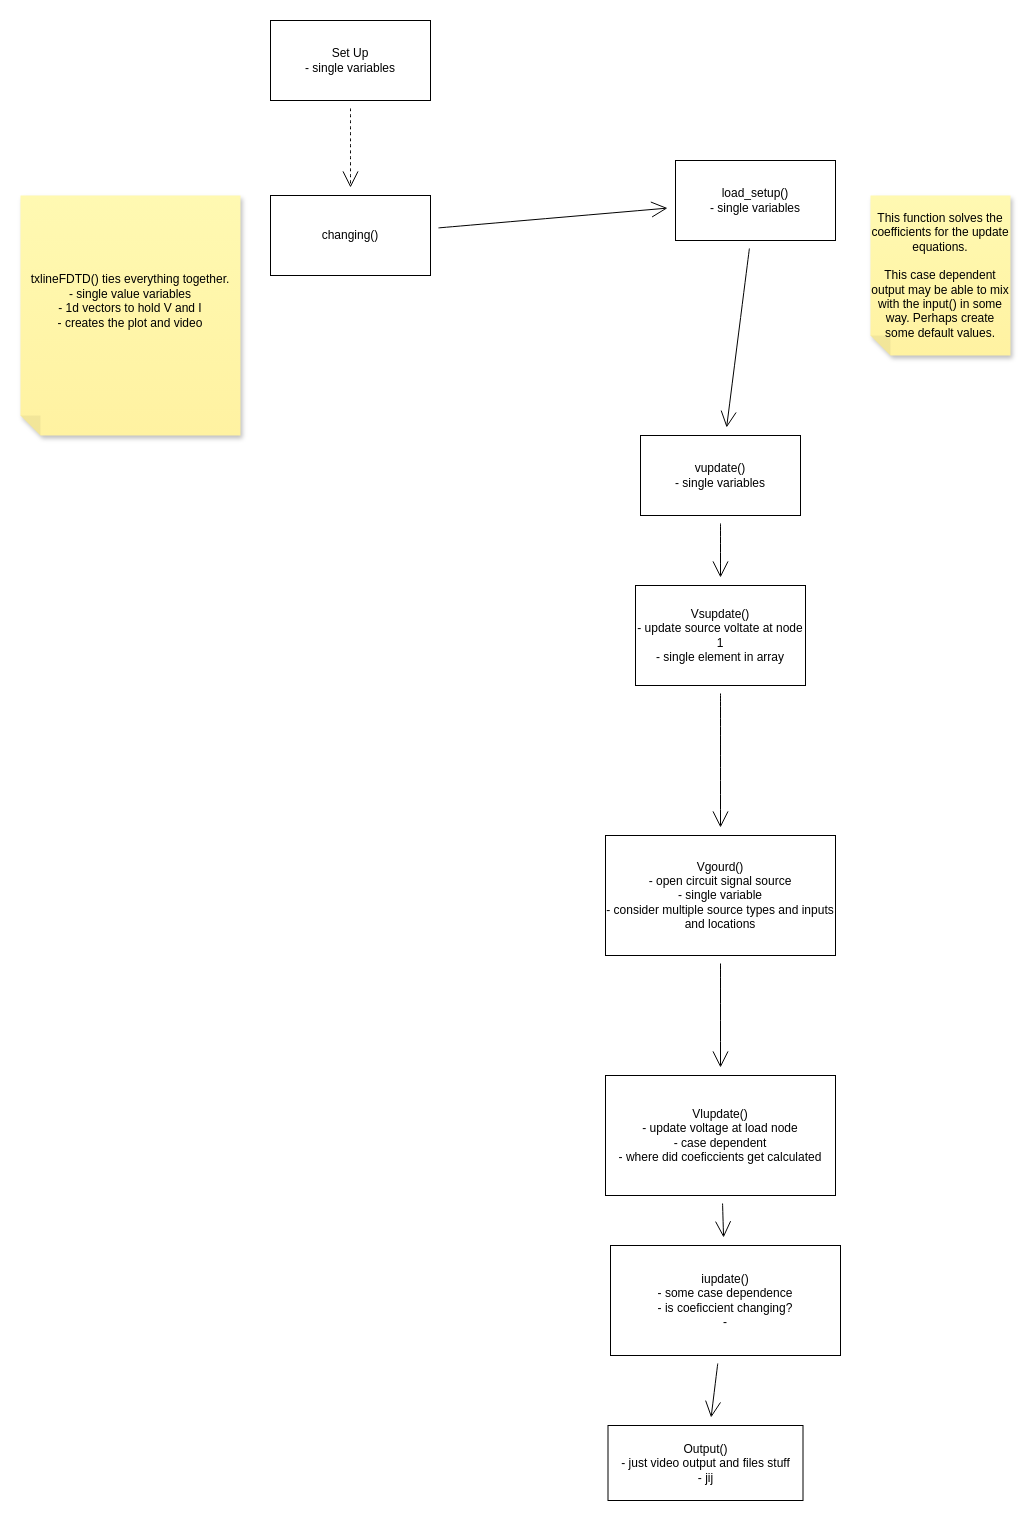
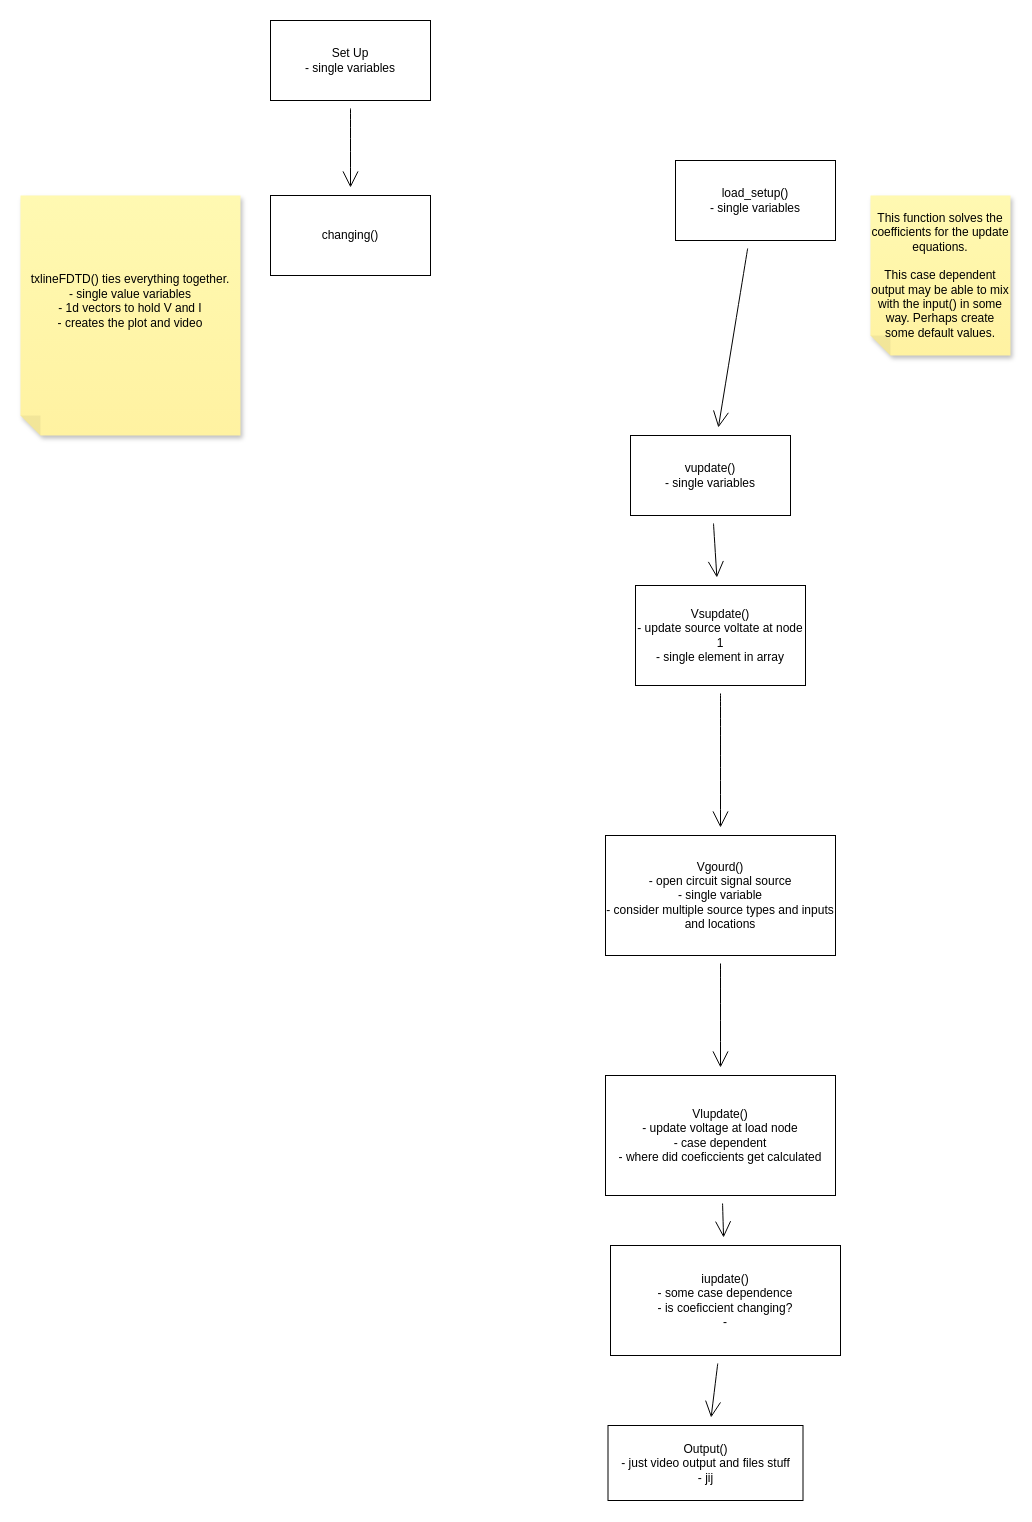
(351, 148) -> (351, 148)
(553, 218) -> none
(721, 476) -> (711, 476)
